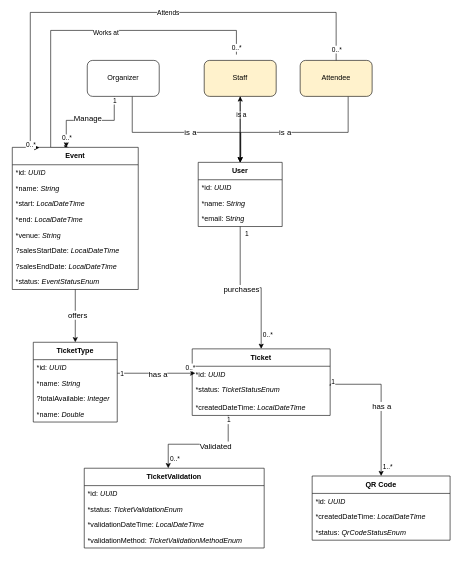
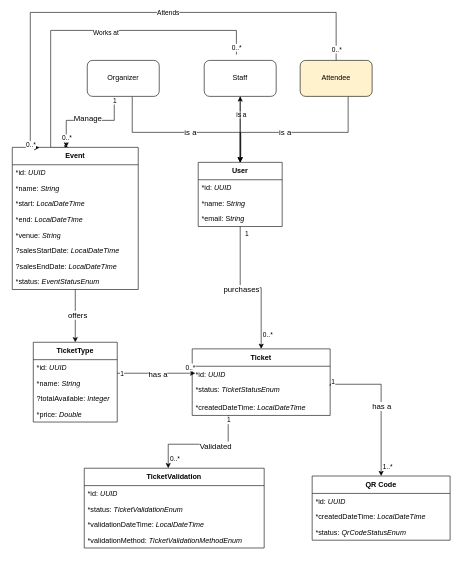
(240, 78) -> (240, 78)
(60, 415) -> (61, 415)
